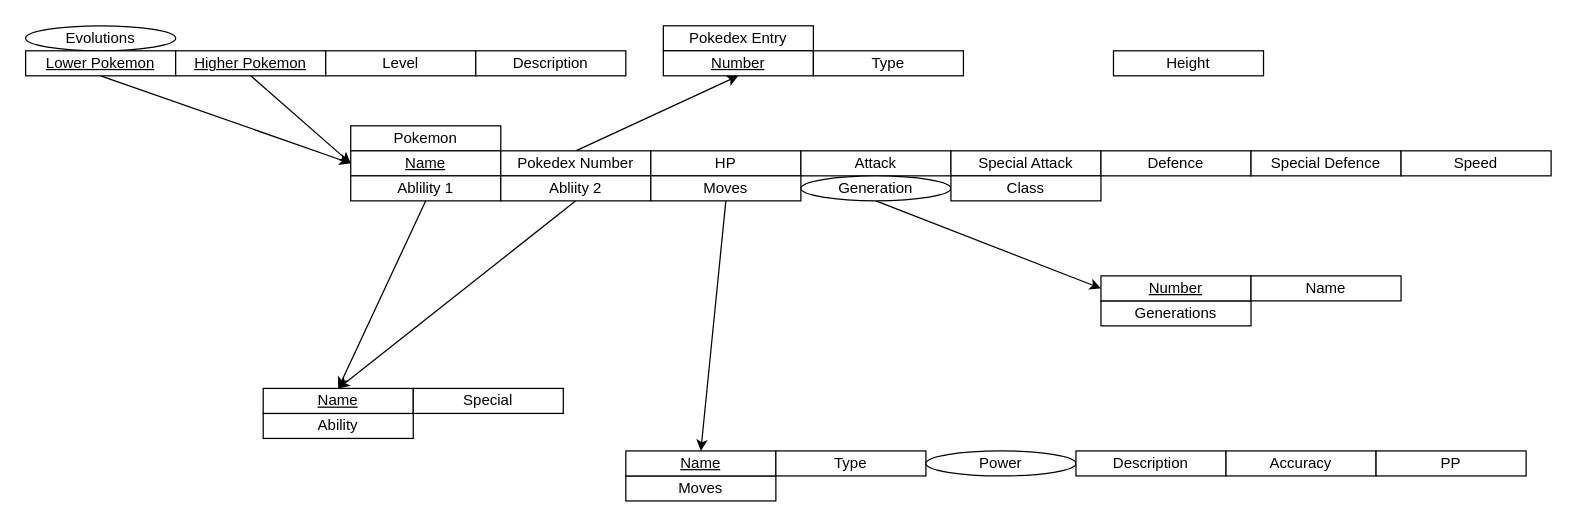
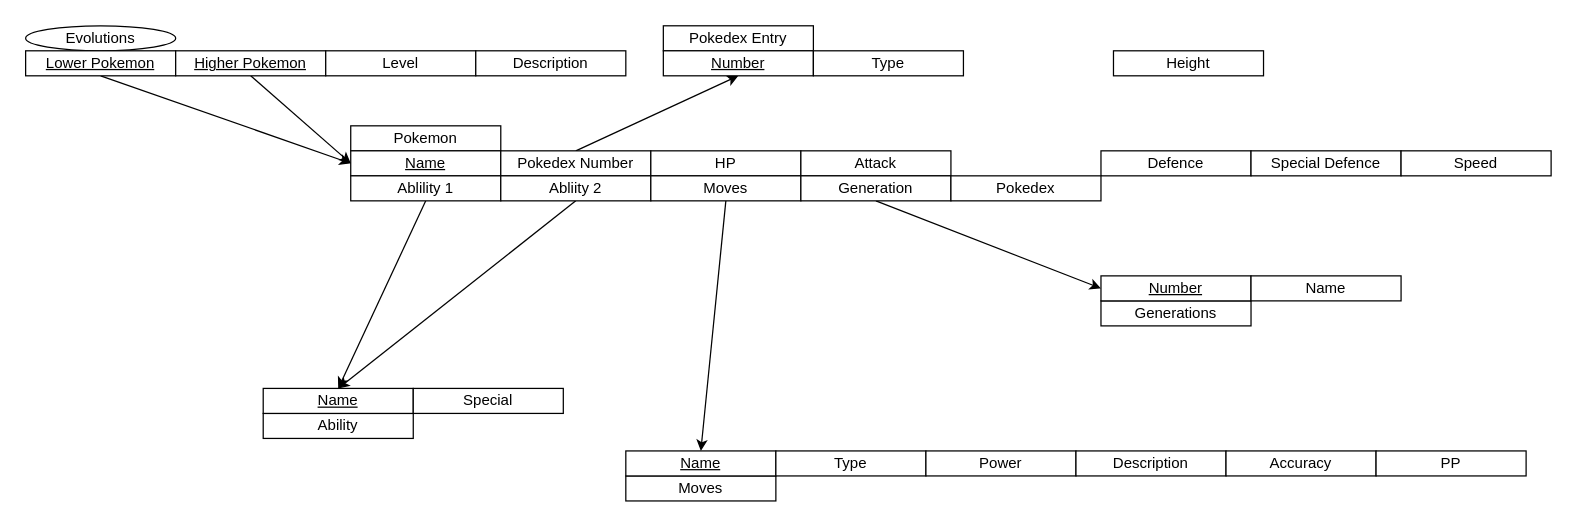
(1026, 163) -> none
(876, 188) -> (876, 188)
(1026, 188) -> (1026, 188)
(1001, 463) -> (1001, 463)
